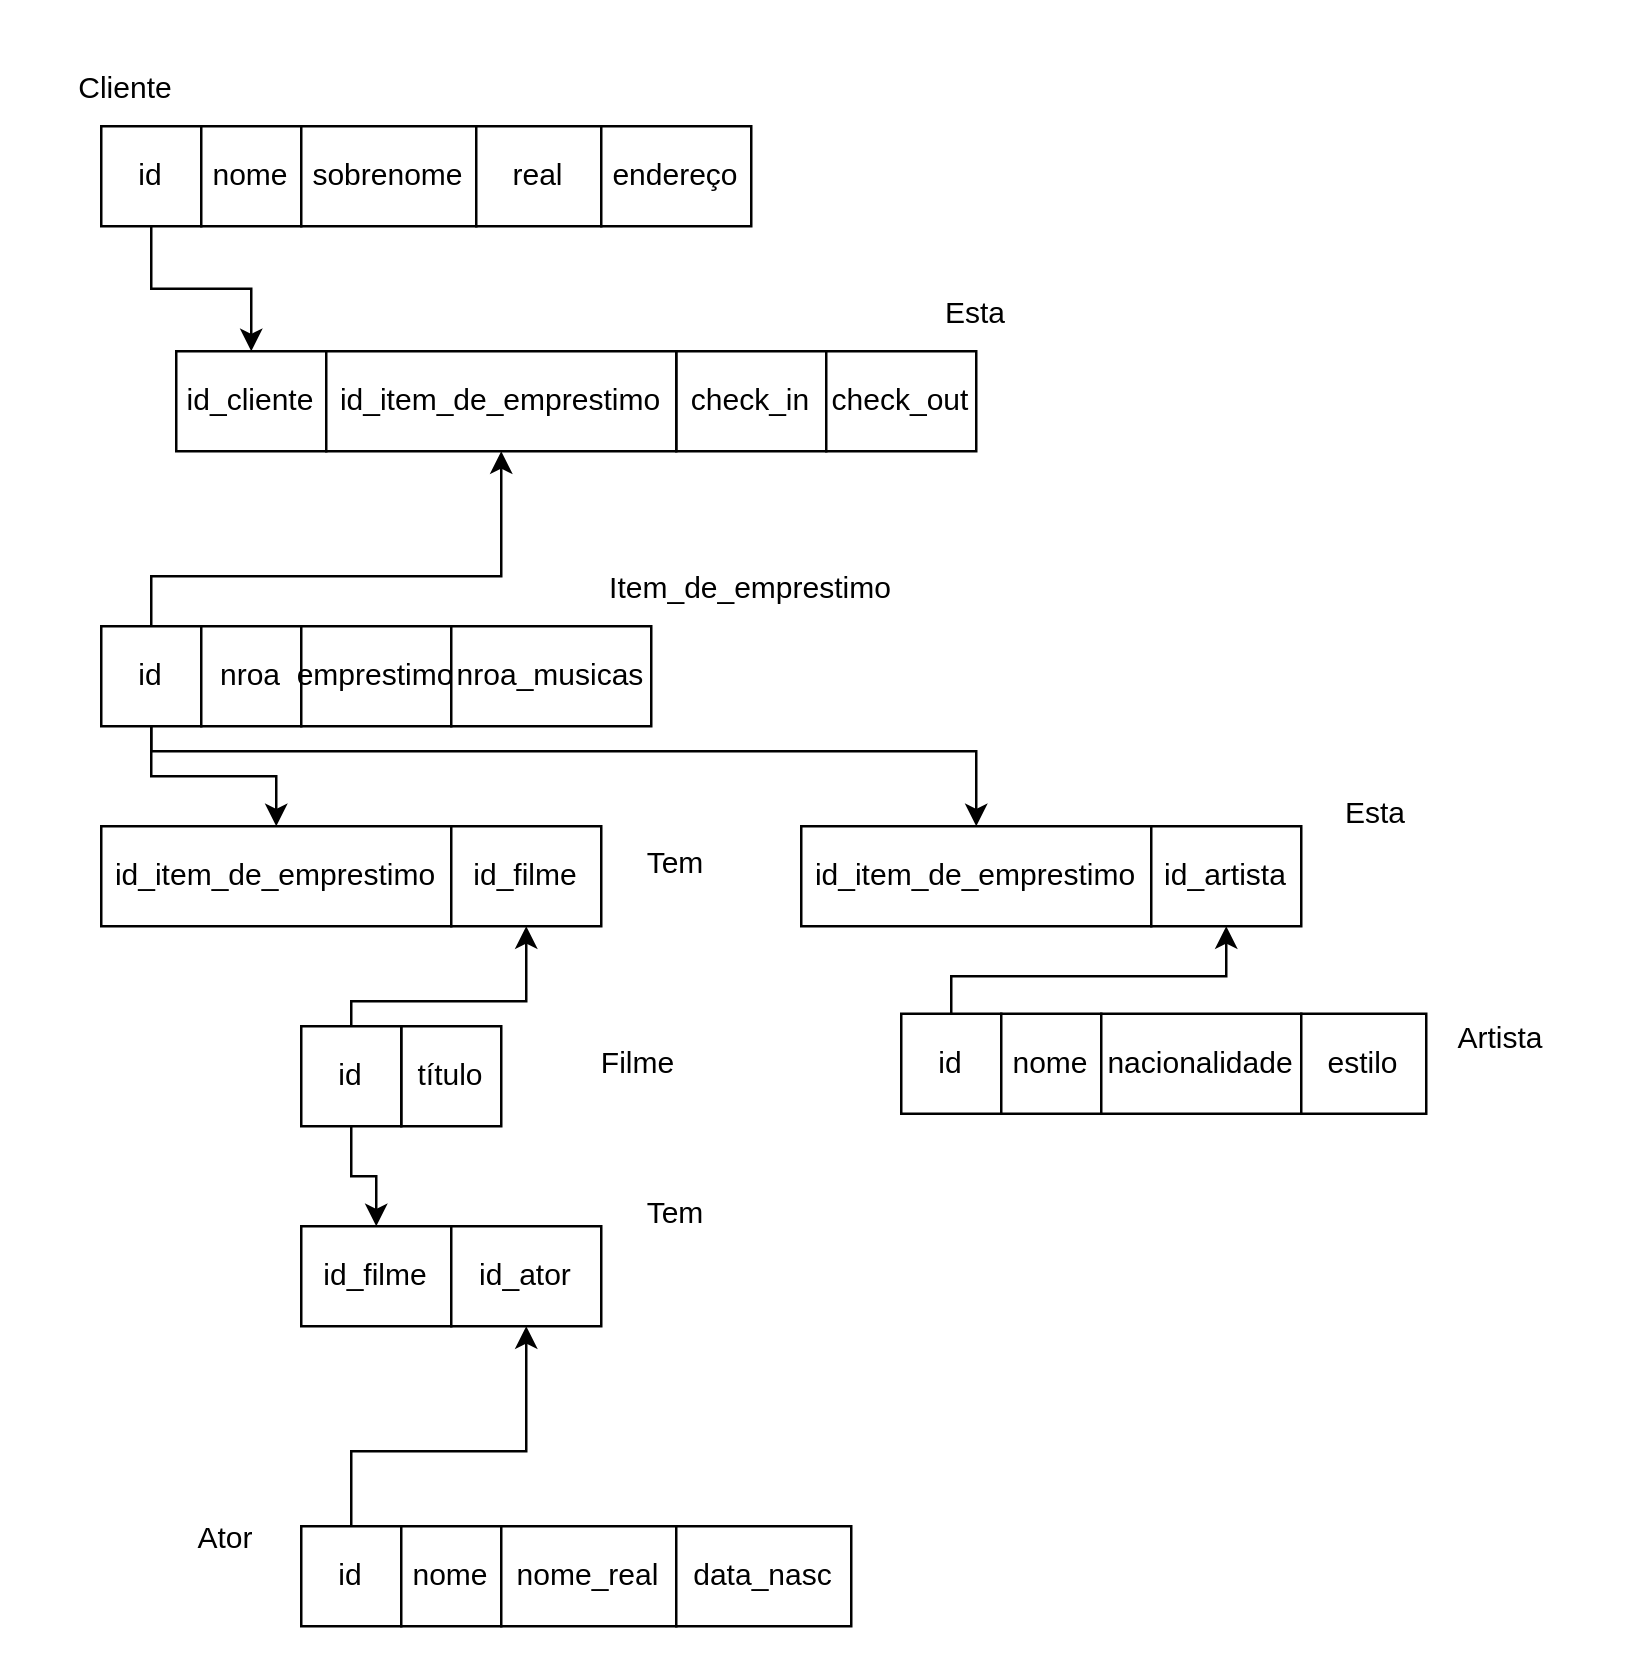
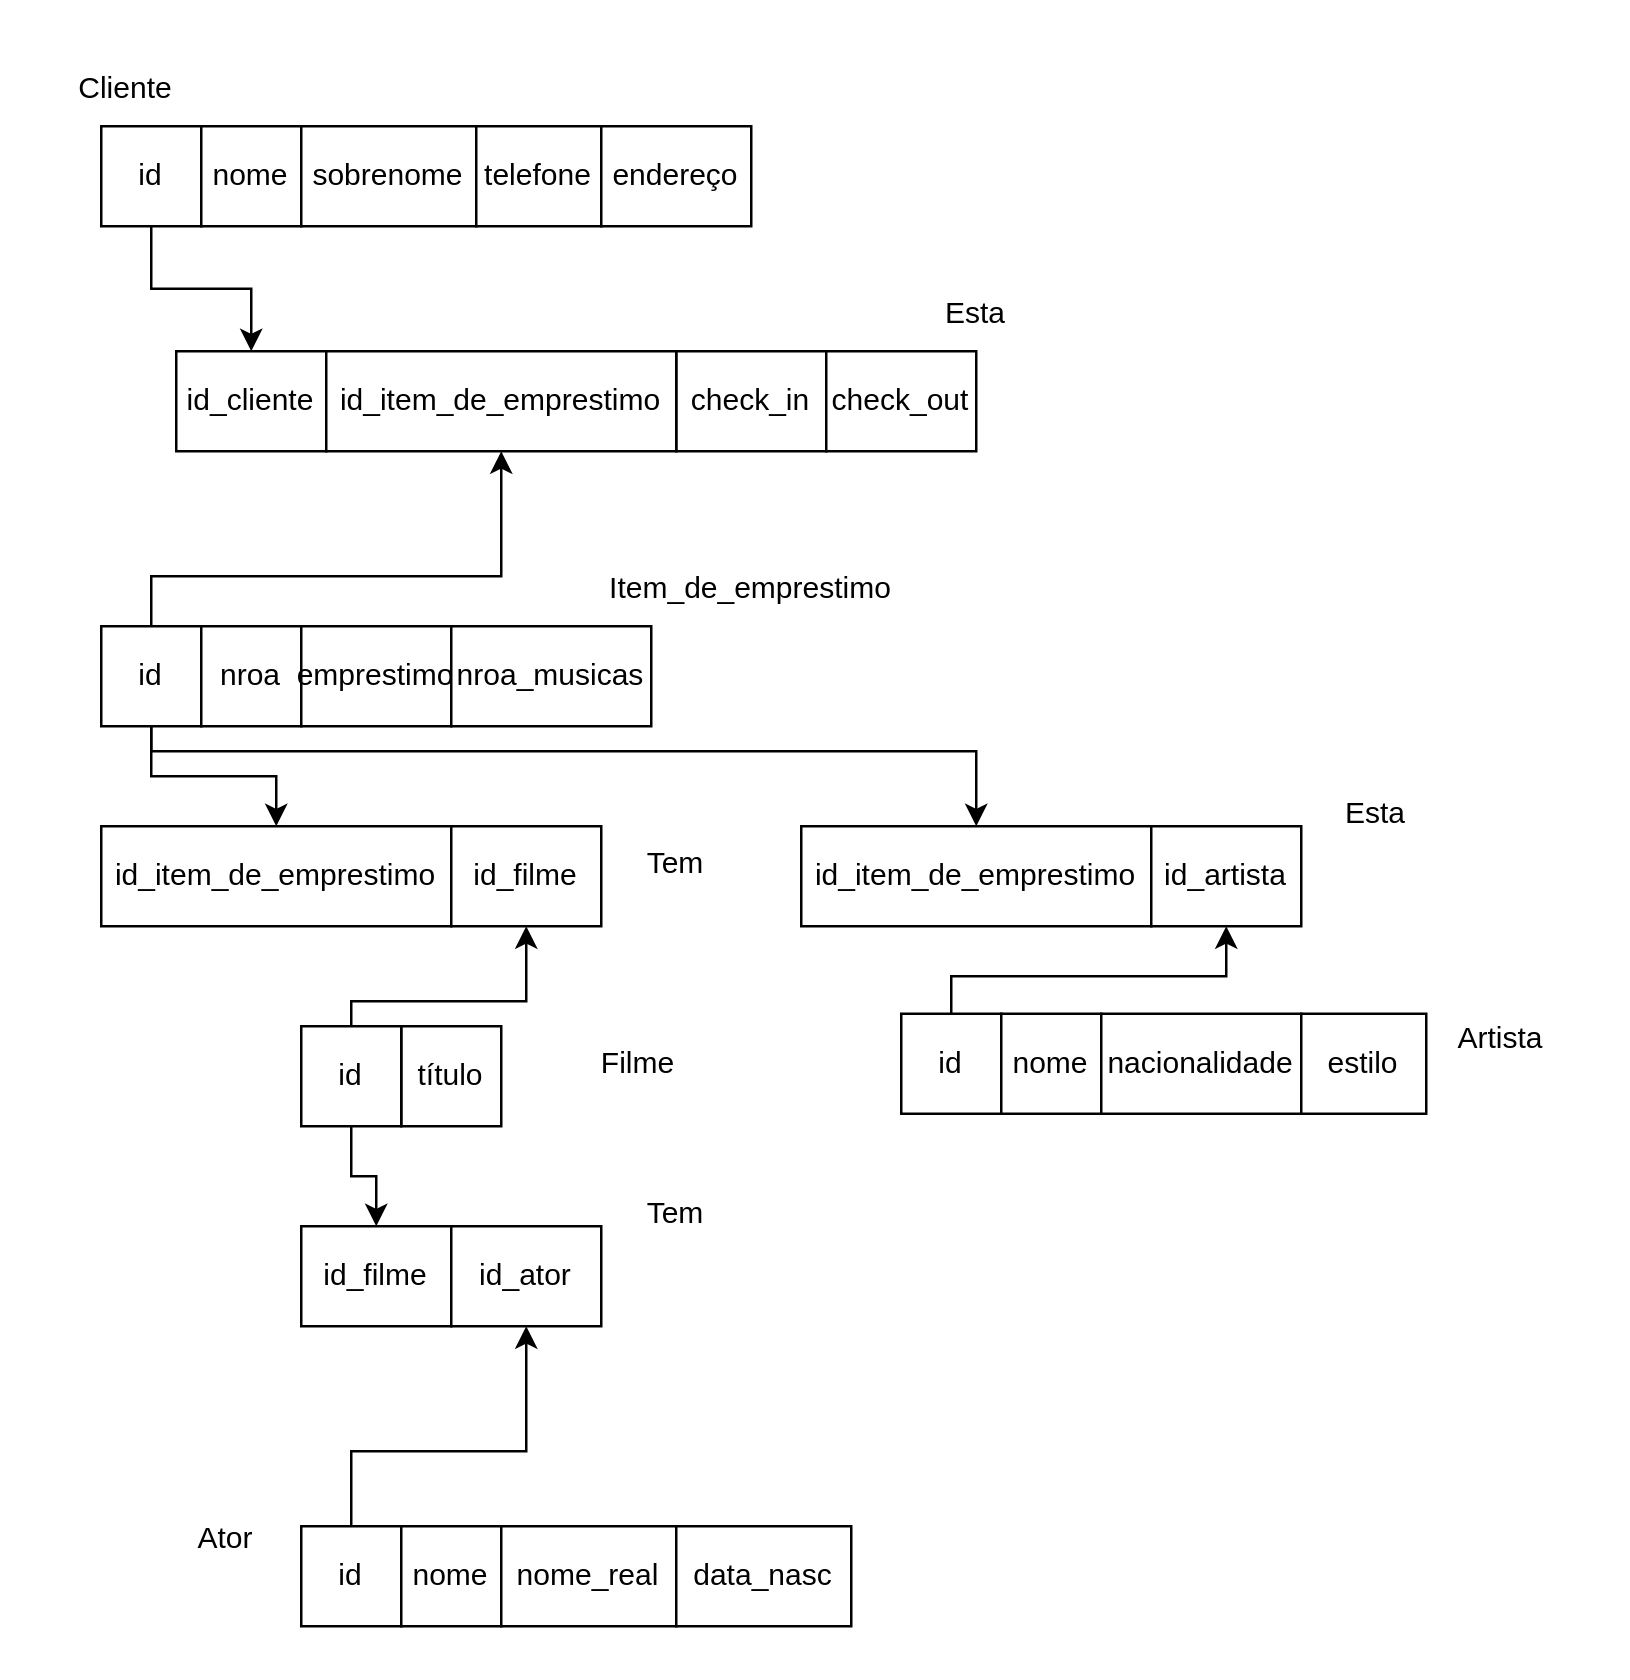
(539, 176) -> (539, 176)
